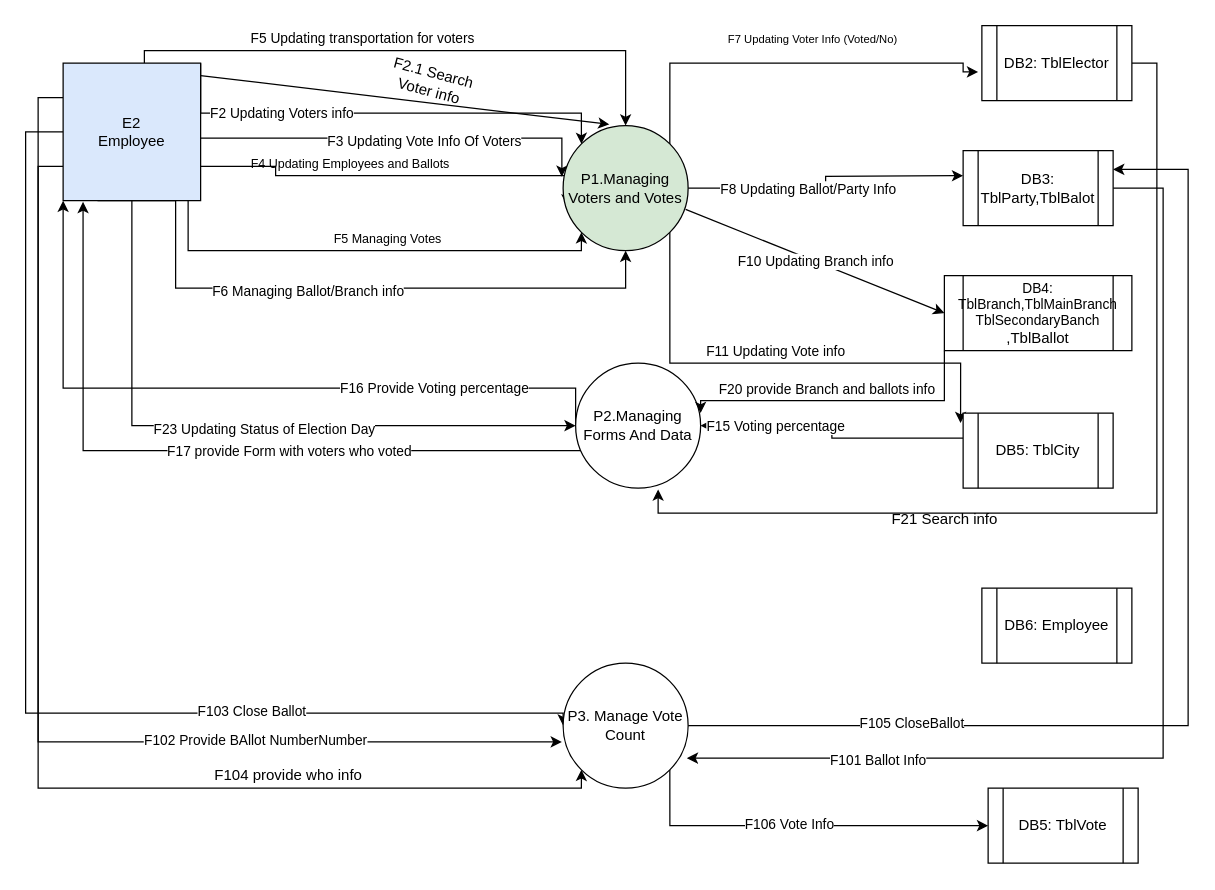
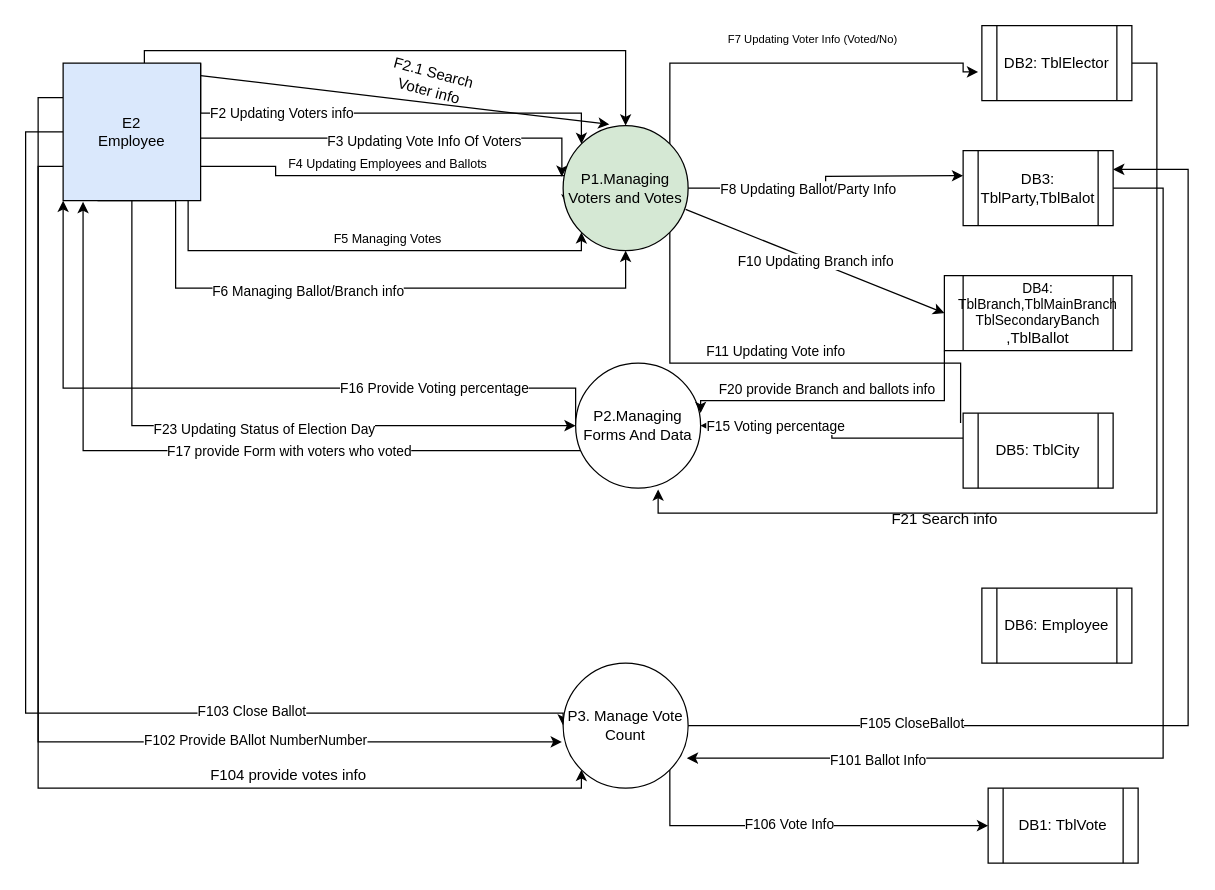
(363, 38) -> none
(351, 163) -> (388, 163)
(961, 413) -> (961, 417)
(289, 776) -> (289, 776)
(1063, 826) -> (1063, 826)
